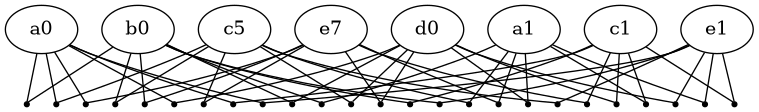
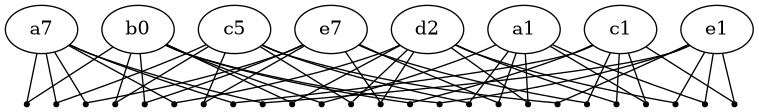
(42, 29) -> (42, 29)
(428, 29) -> (428, 29)
